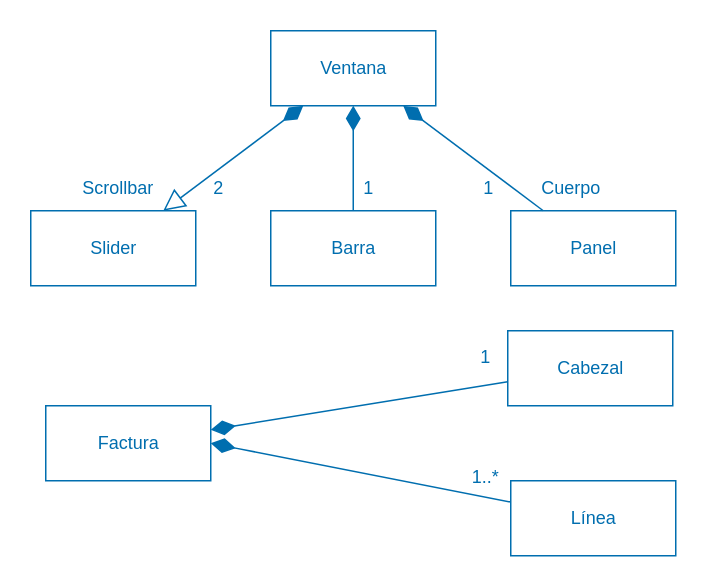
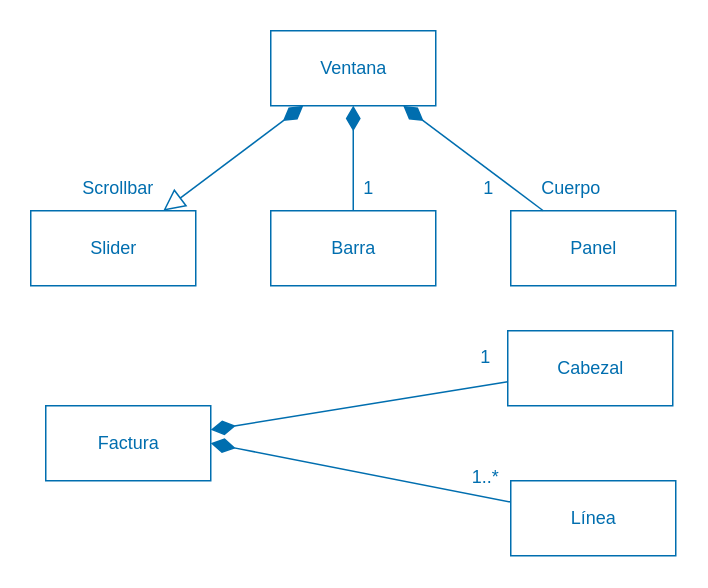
(218, 188) -> none
